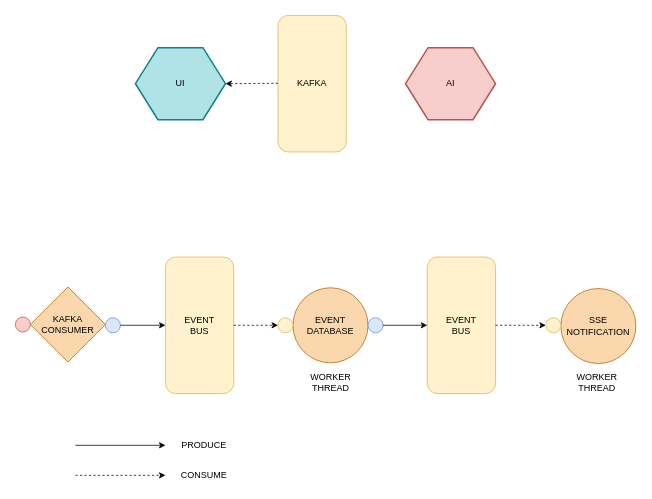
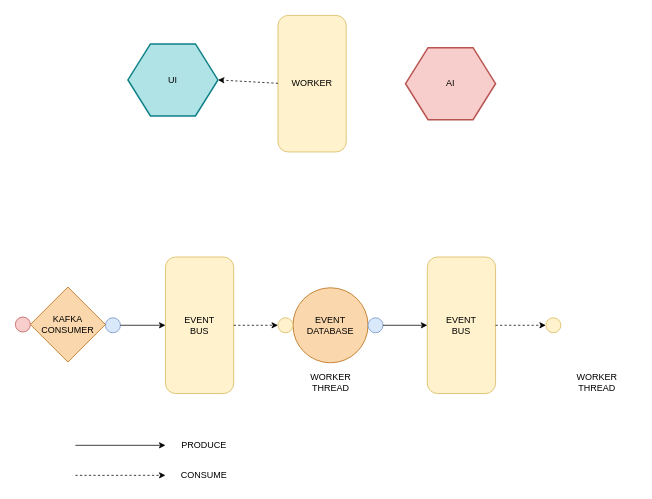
(180, 84) -> (173, 80)
(312, 84) -> (312, 84)
(598, 326) -> none
